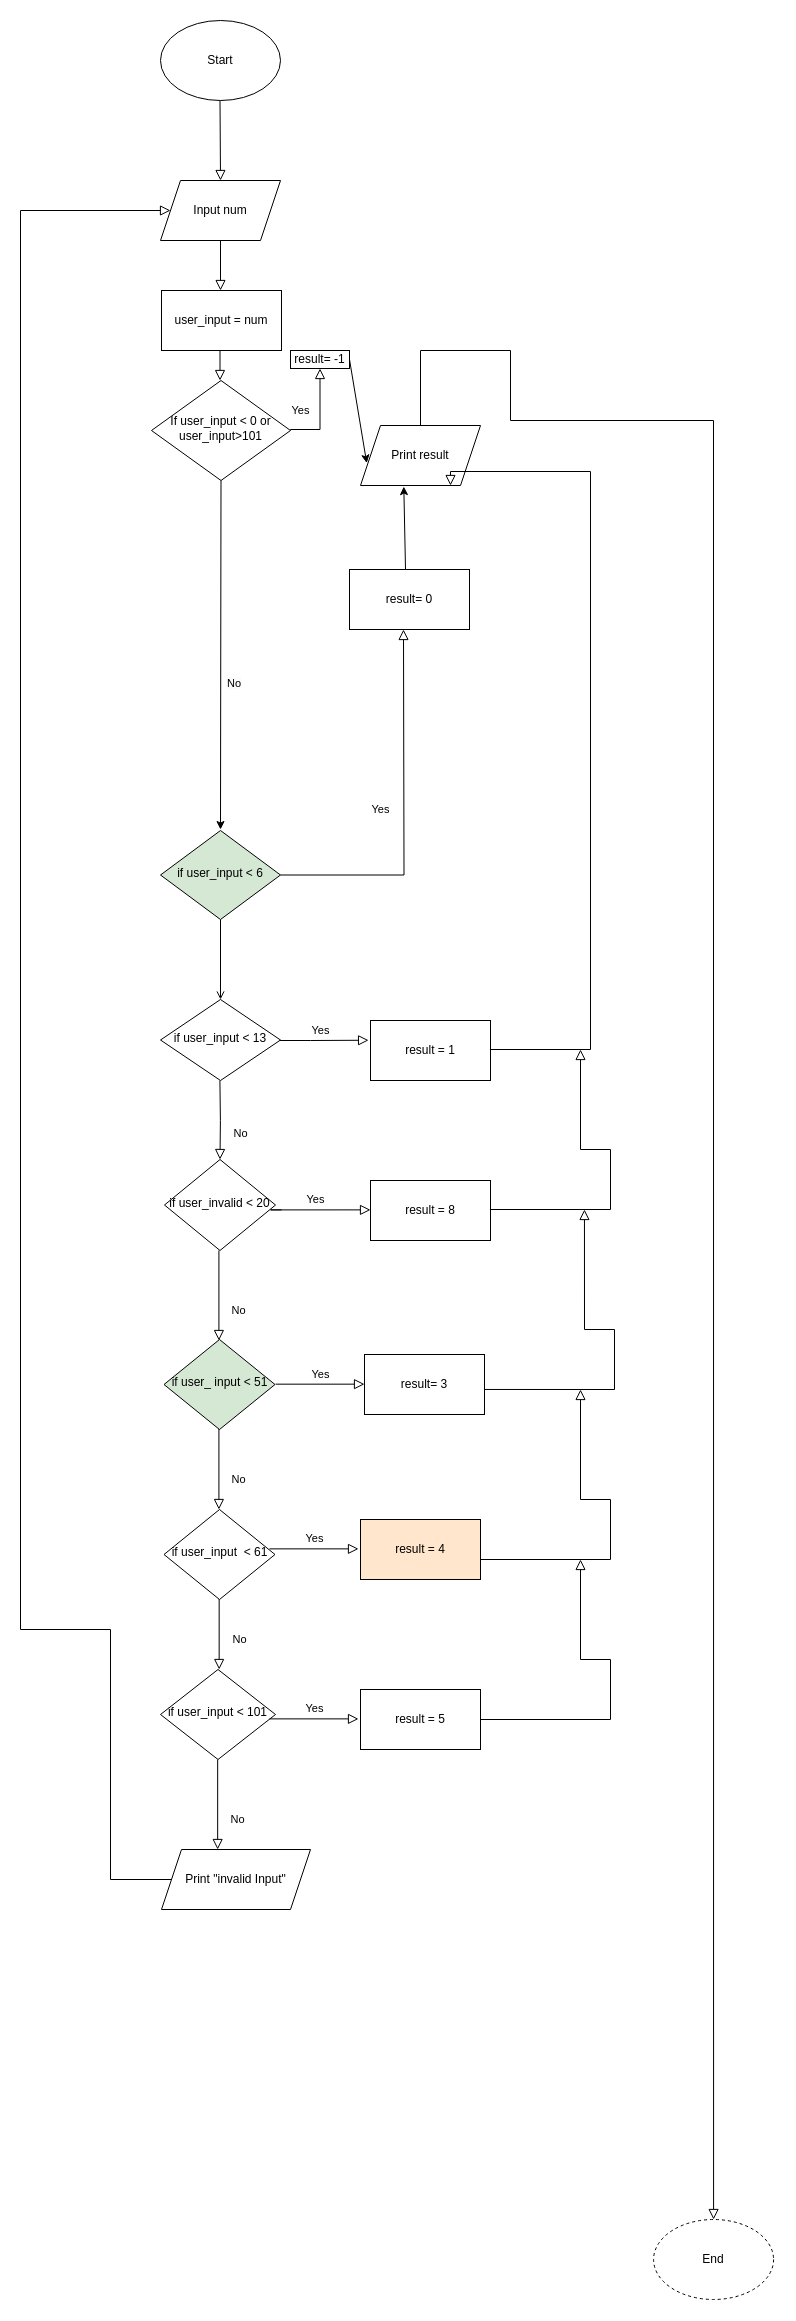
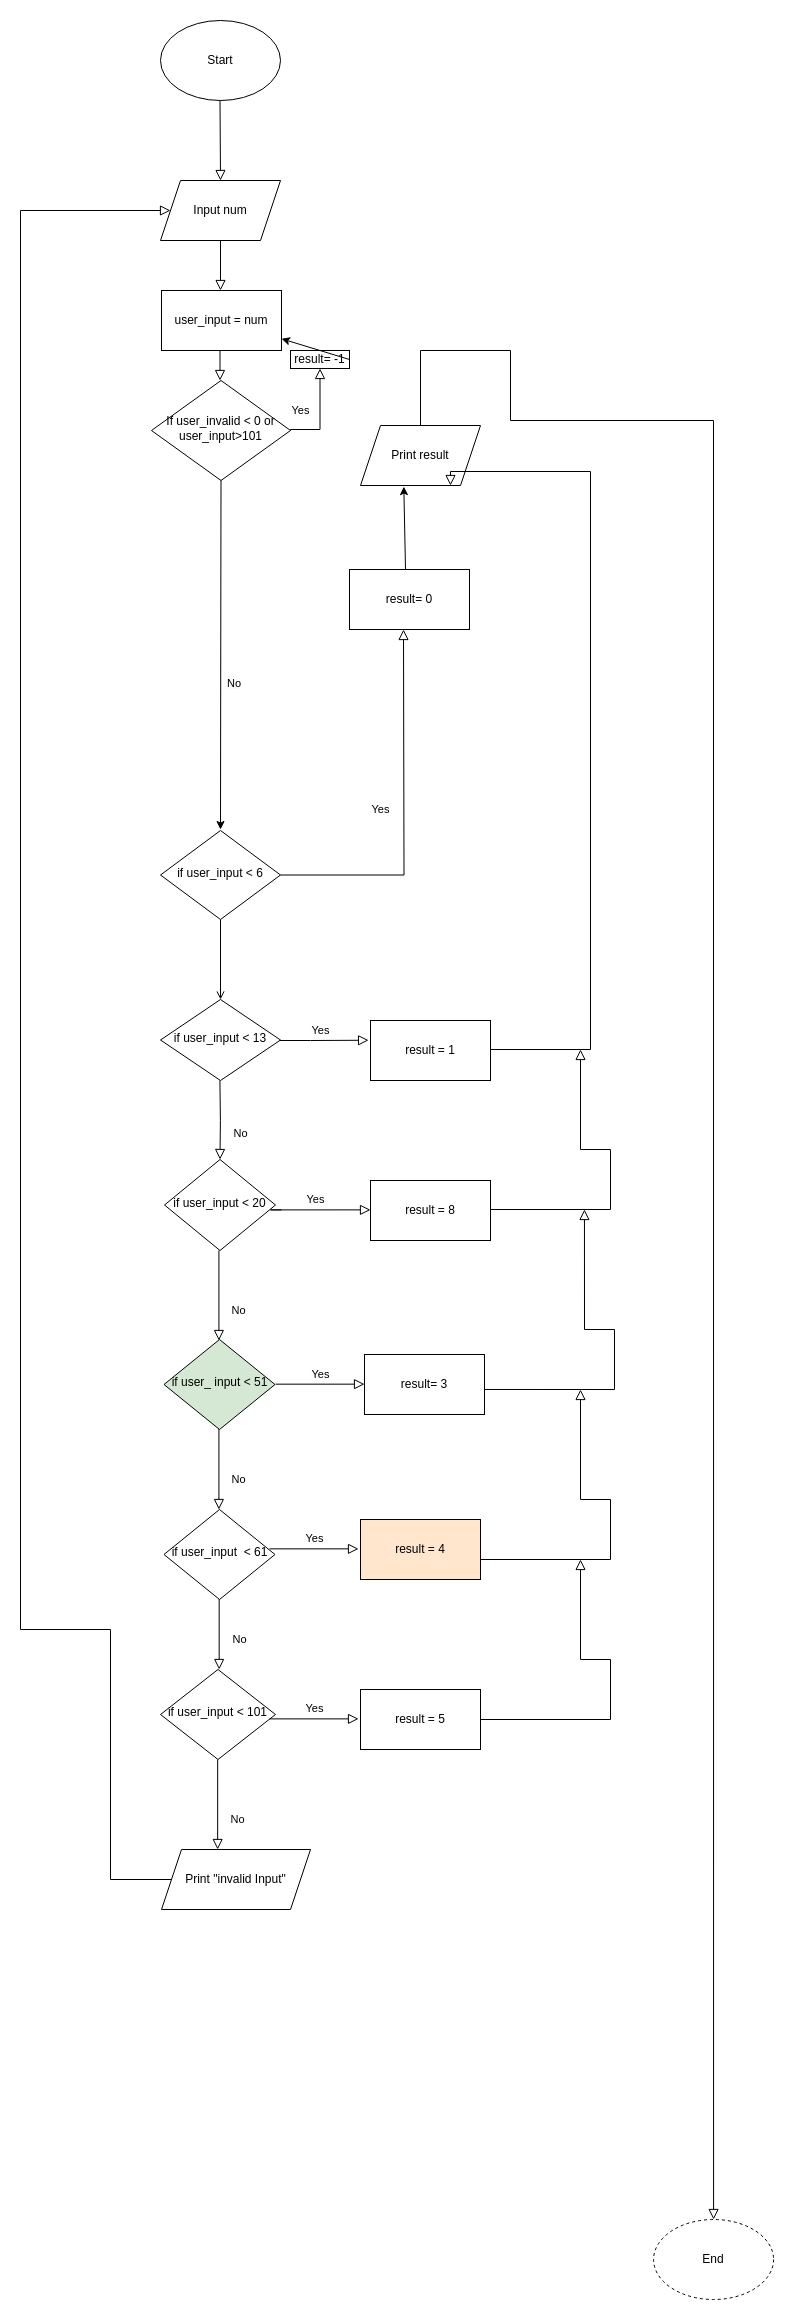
(358, 408) -> (319, 350)
(221, 429) -> (221, 429)
(221, 875) -> (221, 875)
(220, 1204) -> (220, 1204)
